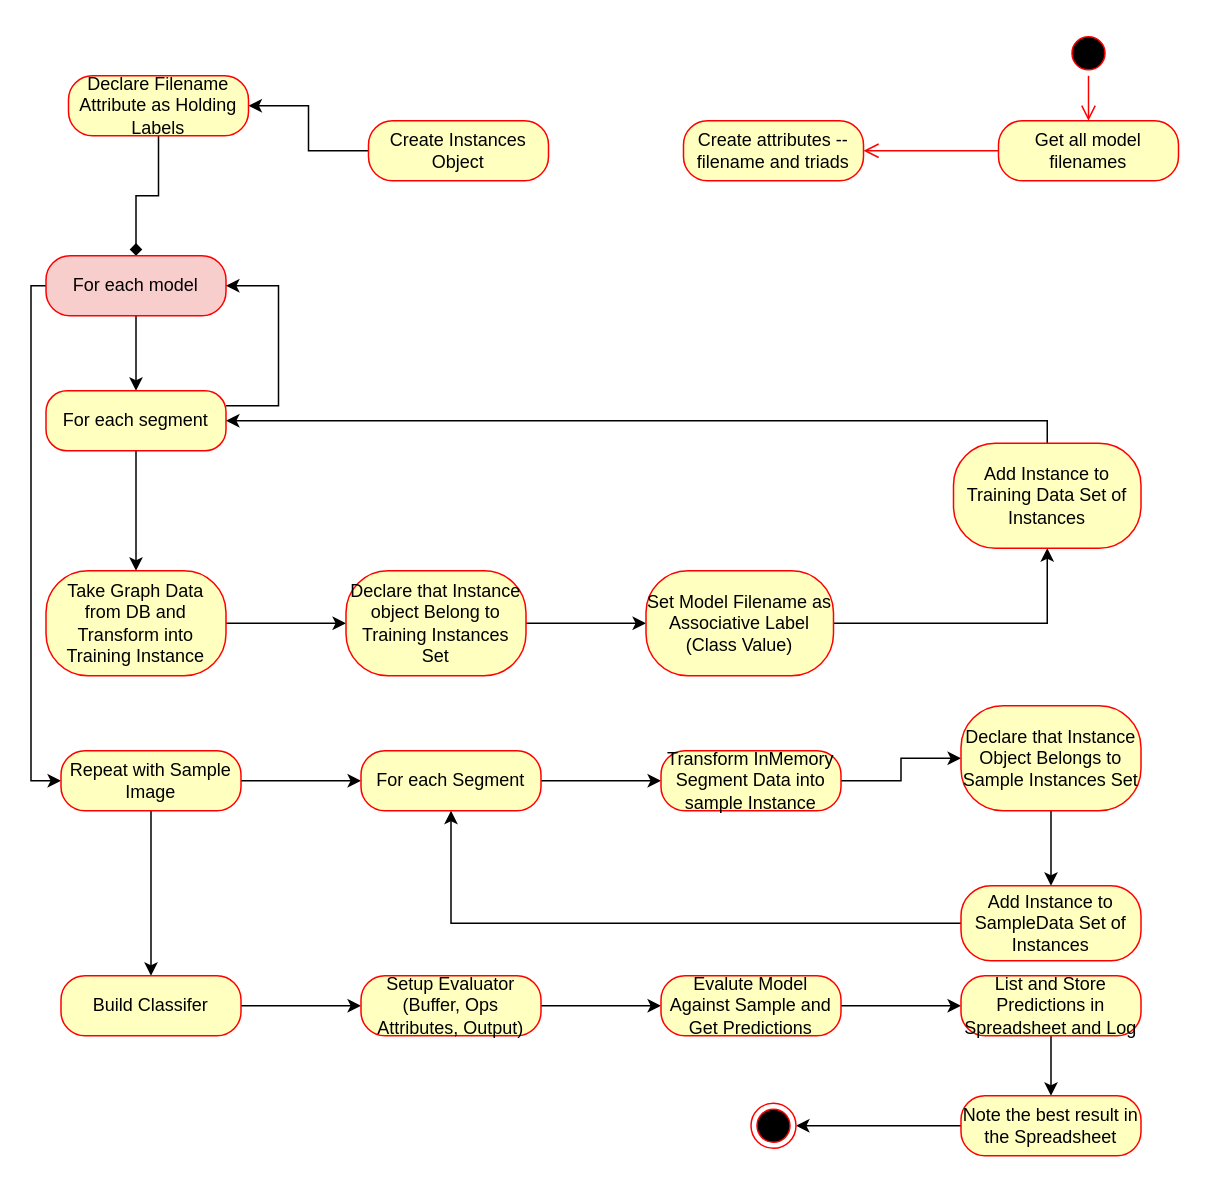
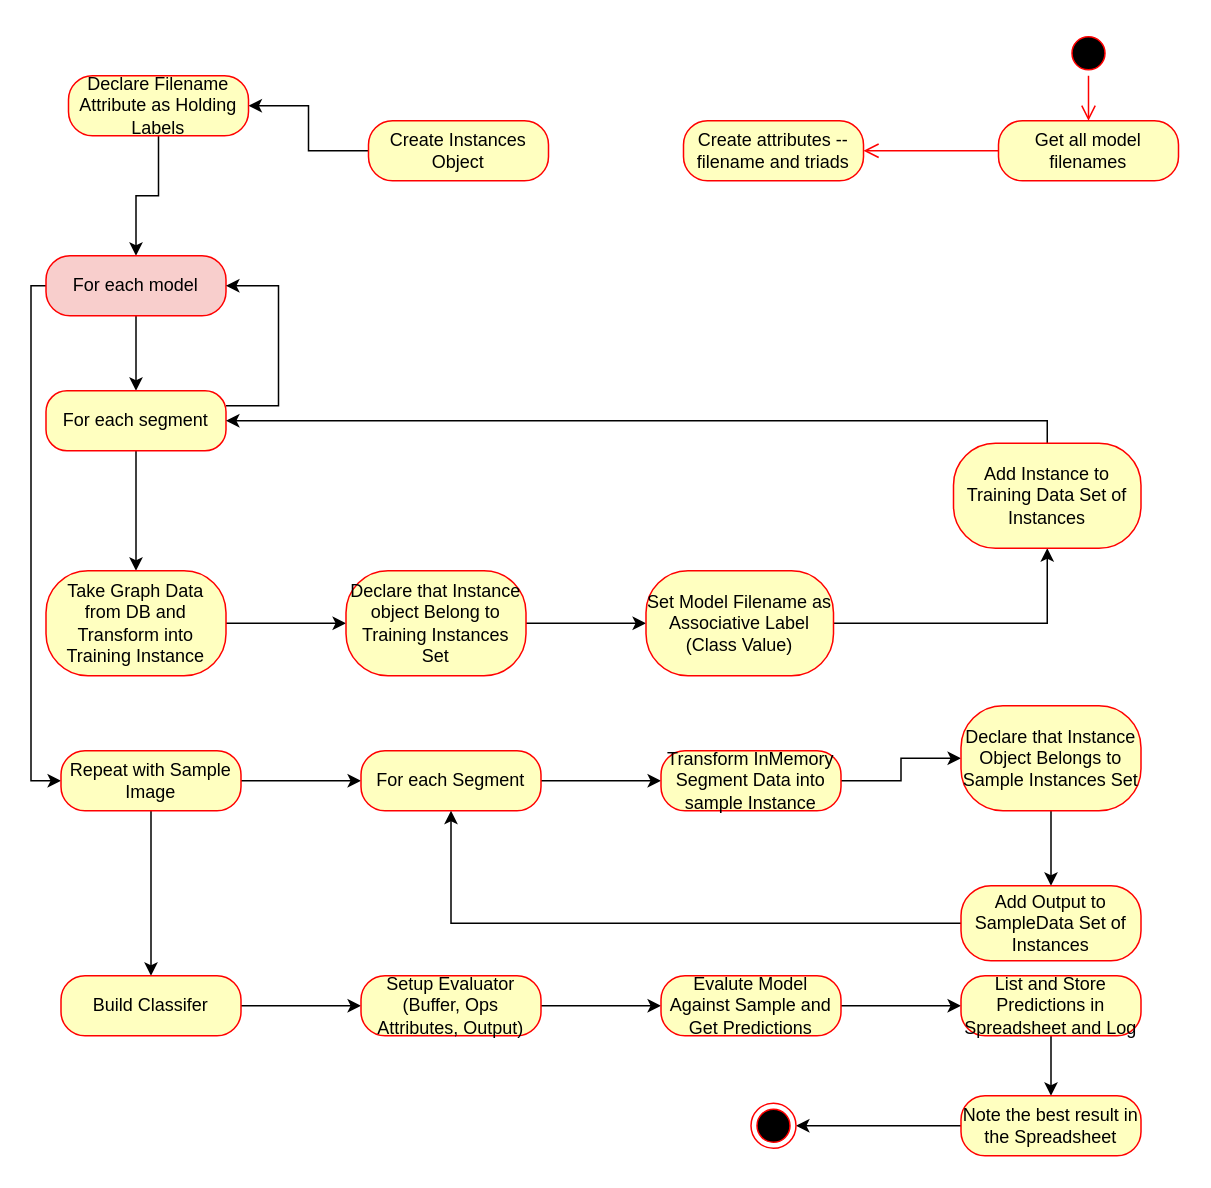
(136, 243) -> (136, 244)
(1051, 923) -> (1051, 923)
